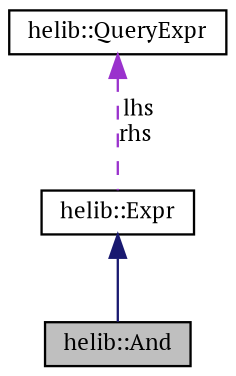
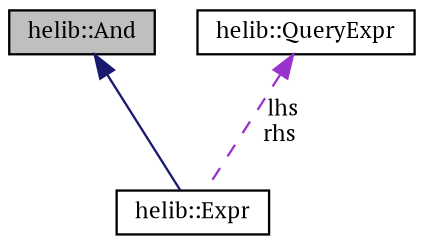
(118, 290) -> (144, 133)
